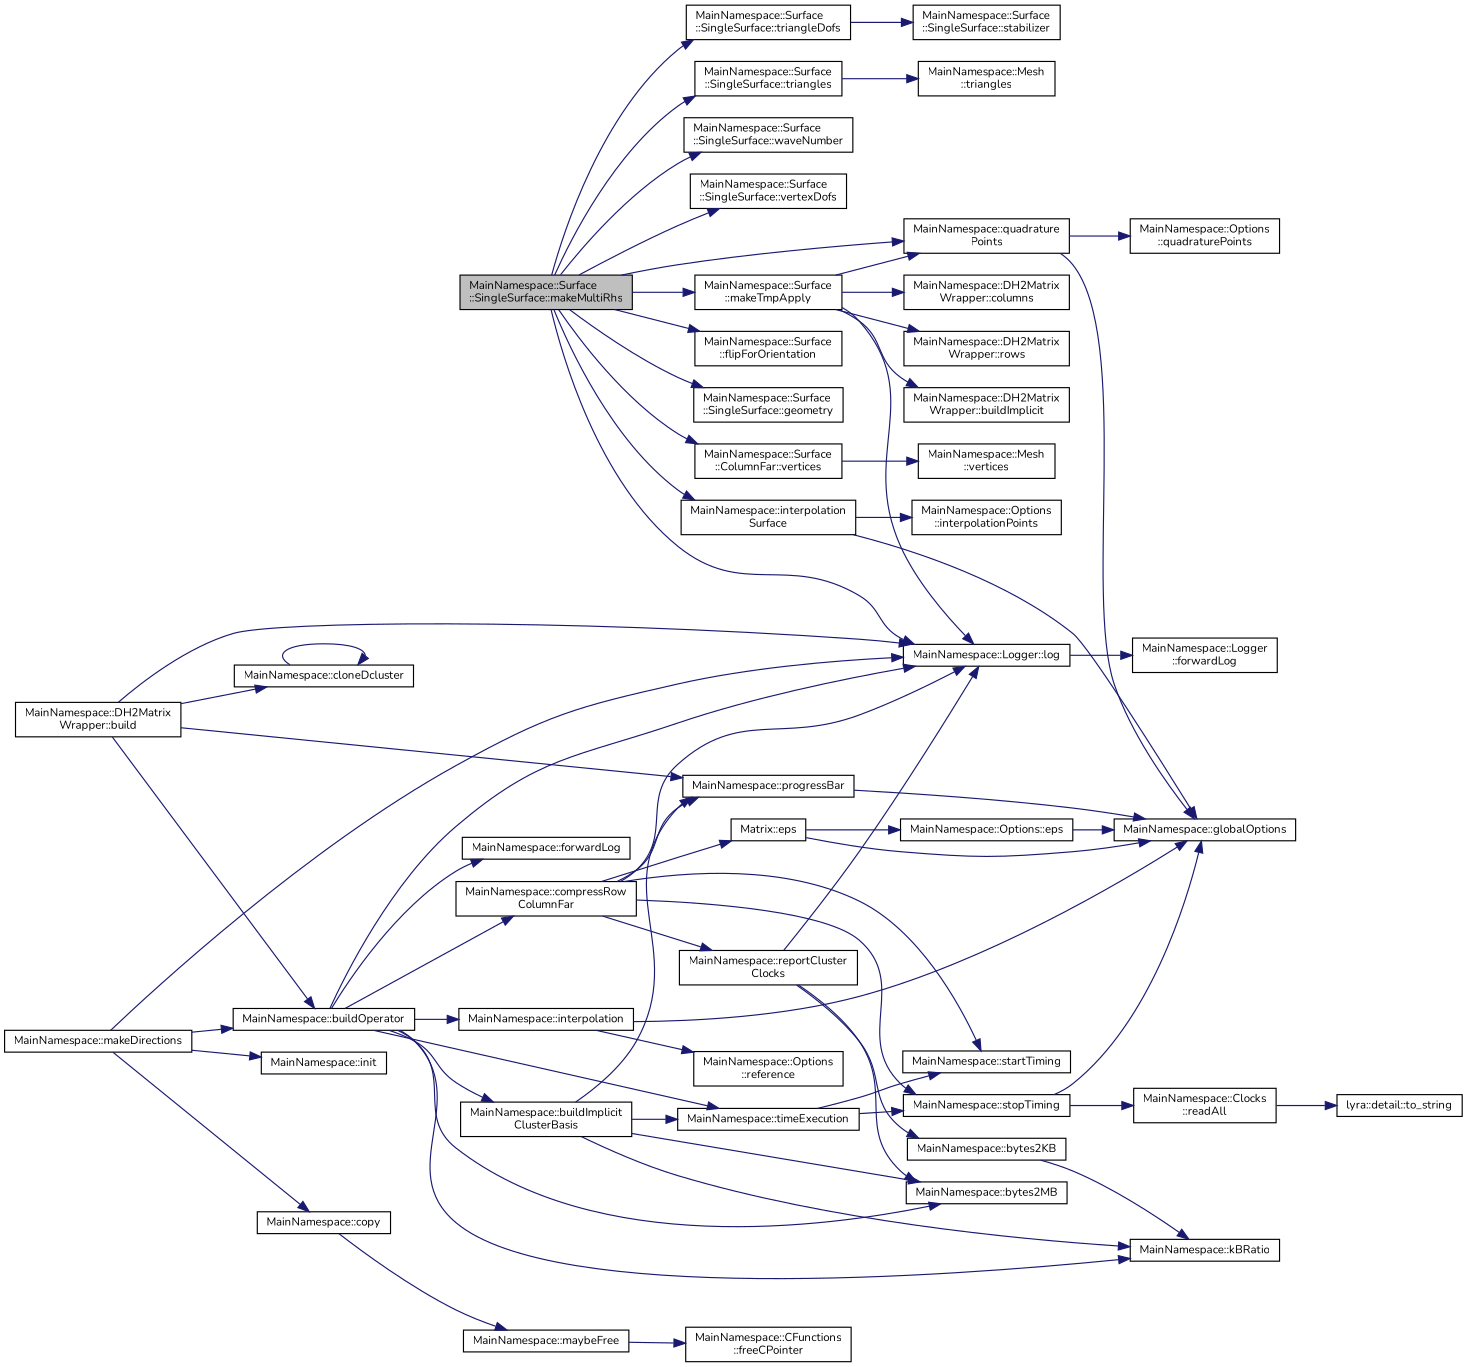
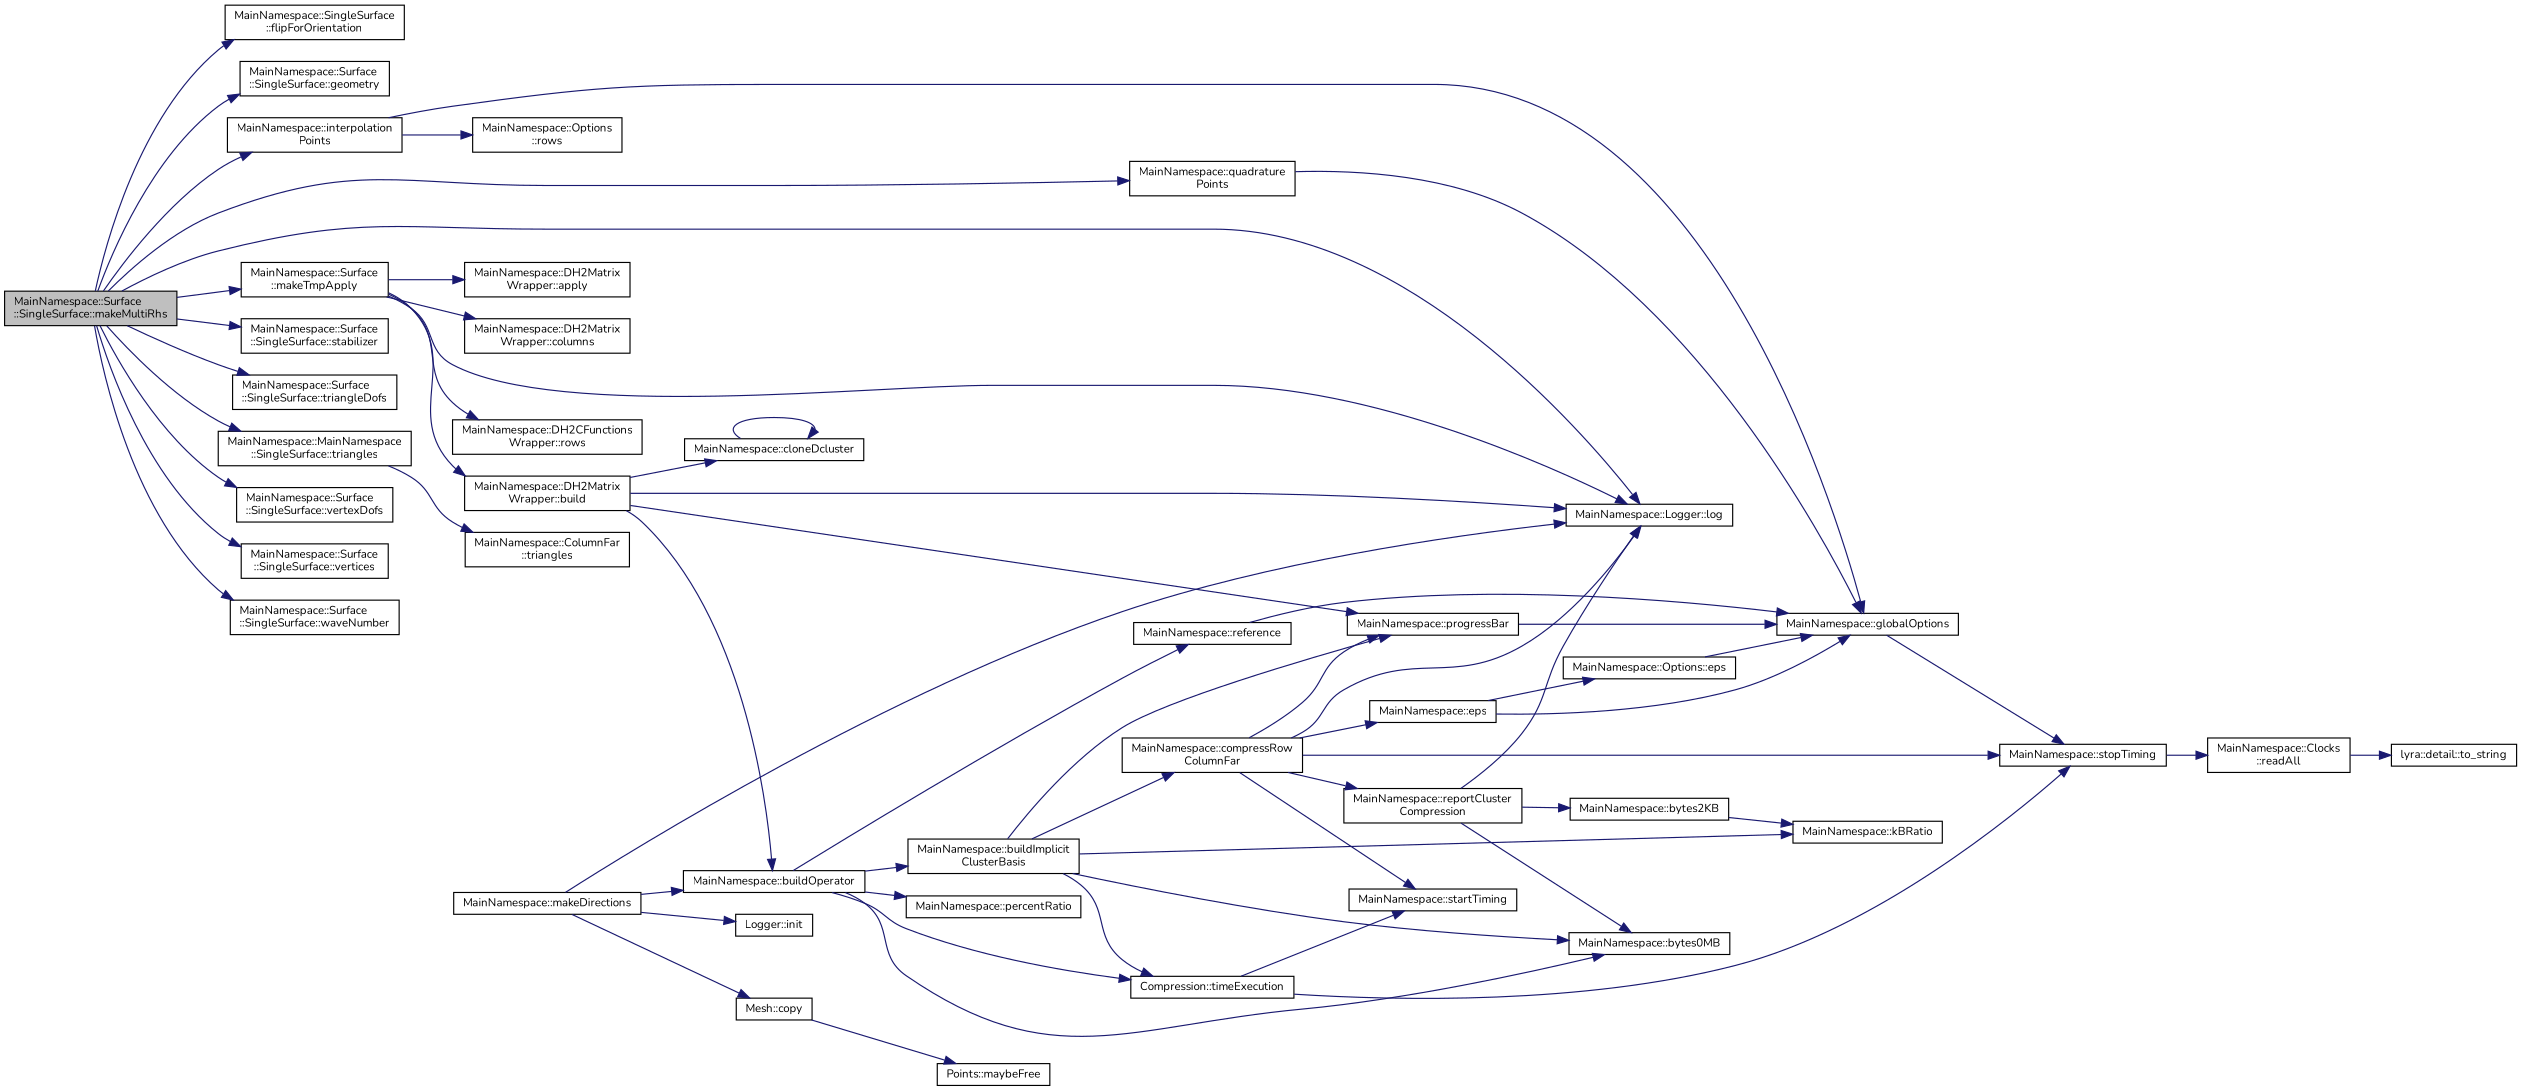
(876, 22) -> (203, 322)
(768, 79) -> (315, 449)
(987, 79) -> (547, 550)
(1205, 236) -> none
(872, 266) -> (432, 386)
(768, 349) -> (315, 22)
(987, 349) -> (547, 437)
(987, 405) -> (547, 280)
(768, 461) -> (315, 561)
(987, 461) -> none
(768, 517) -> (315, 135)
(987, 517) -> (547, 135)
(1205, 655) -> none
(581, 753) -> none
(768, 830) -> (1433, 712)
(546, 848) -> (994, 907)
(424, 965) -> (1098, 808)
(768, 968) -> (1433, 806)
(1148, 988) -> (1970, 687)
(546, 1019) -> (1212, 633)
(324, 1063) -> (774, 925)
(768, 1069) -> none
(768, 1119) -> (1212, 987)
(987, 1193) -> (1649, 944)
(324, 1223) -> (774, 1009)
(676, 1276) -> none
(546, 1341) -> (994, 1075)
(768, 1344) -> none
